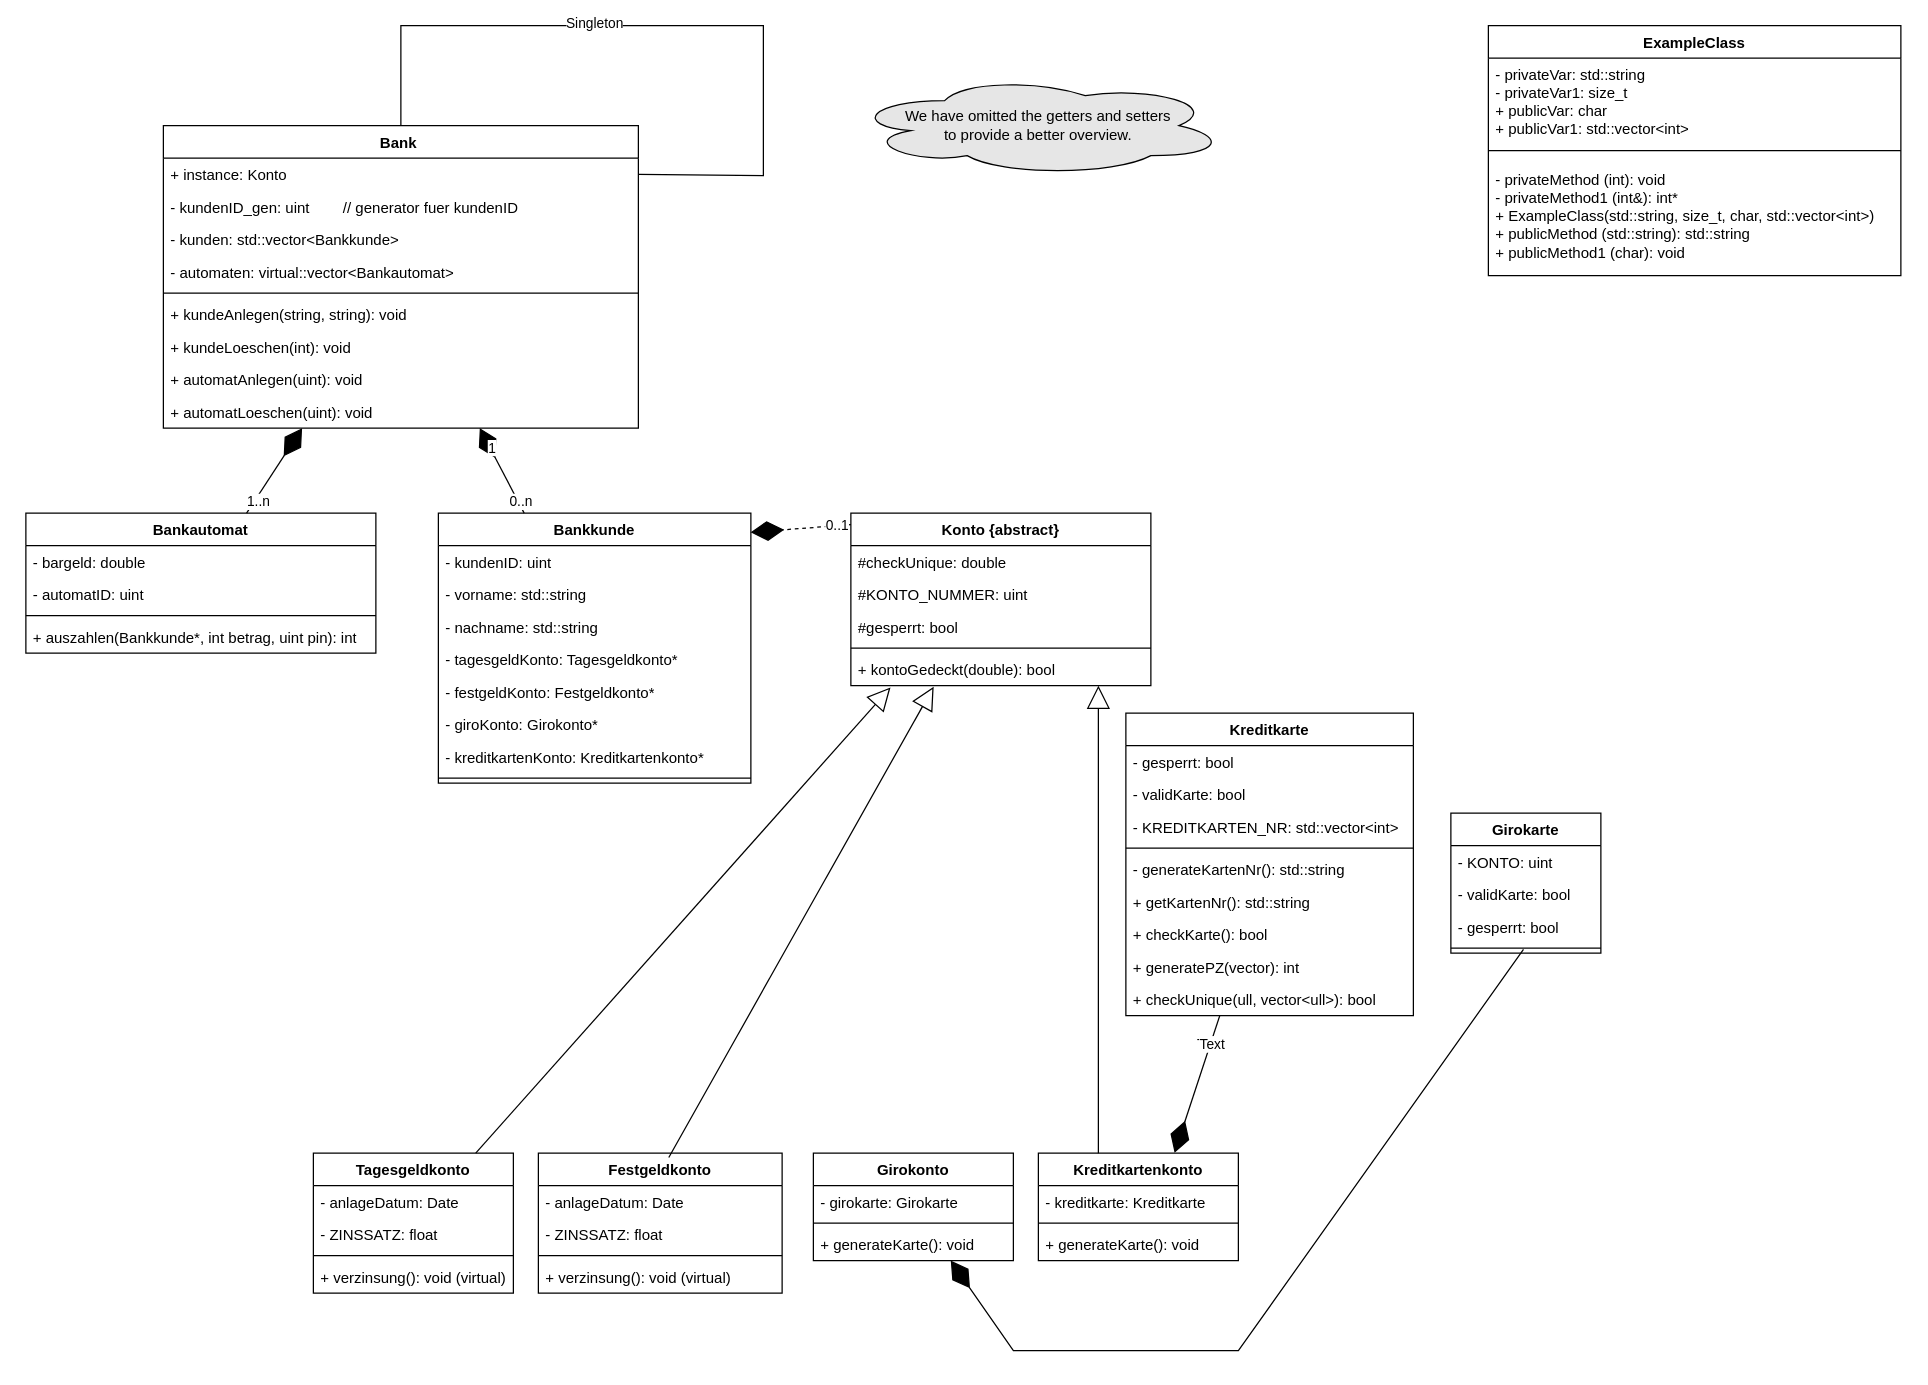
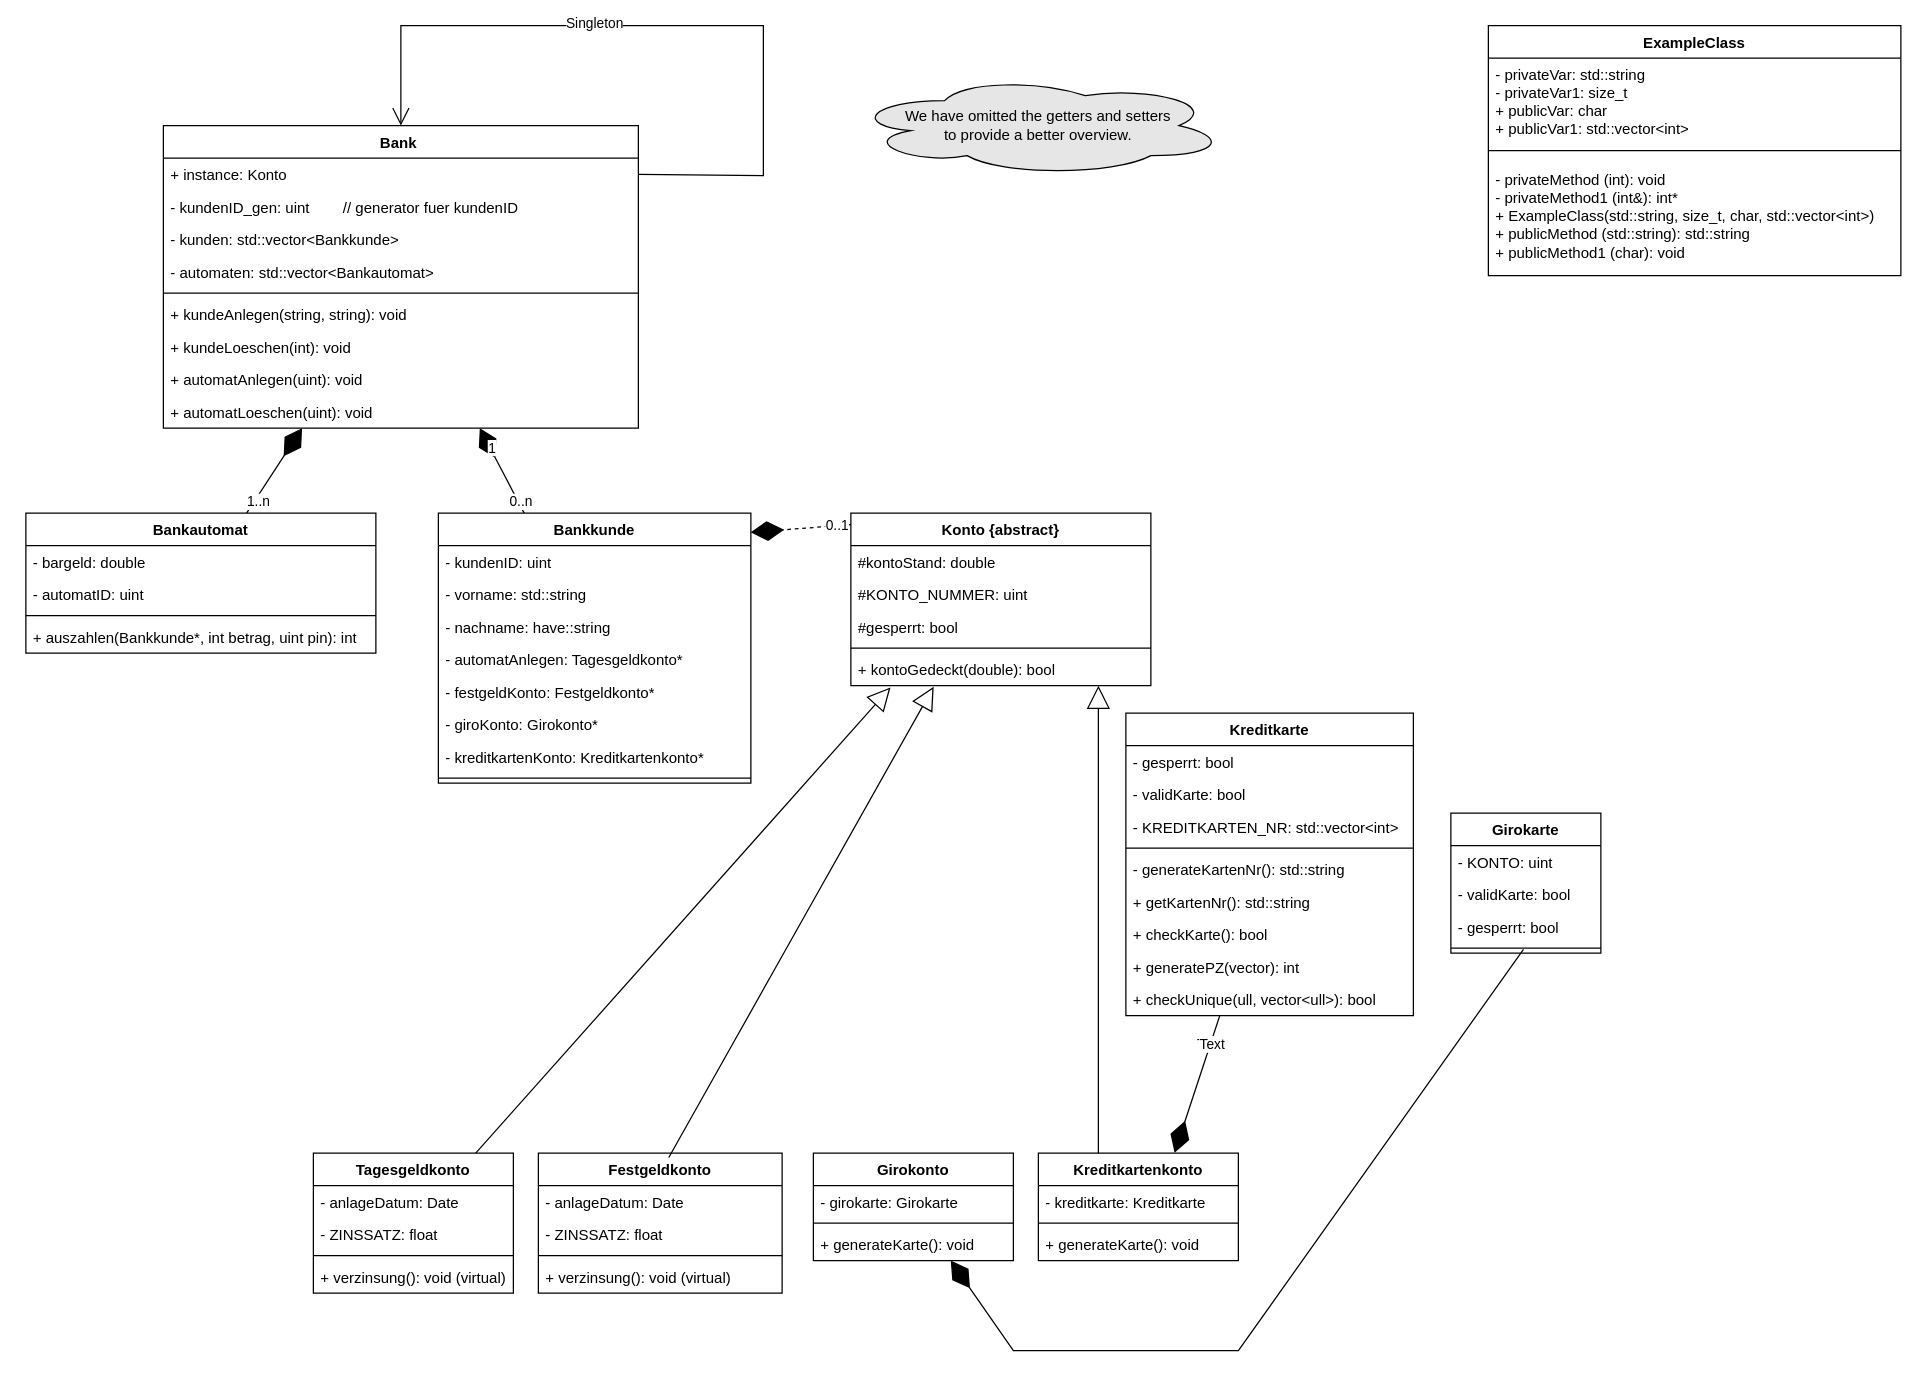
(401, 120) -> (401, 119)
(329, 273) -> (316, 273)
(934, 563) -> (932, 563)
(531, 628) -> (535, 628)
(574, 661) -> (574, 661)
